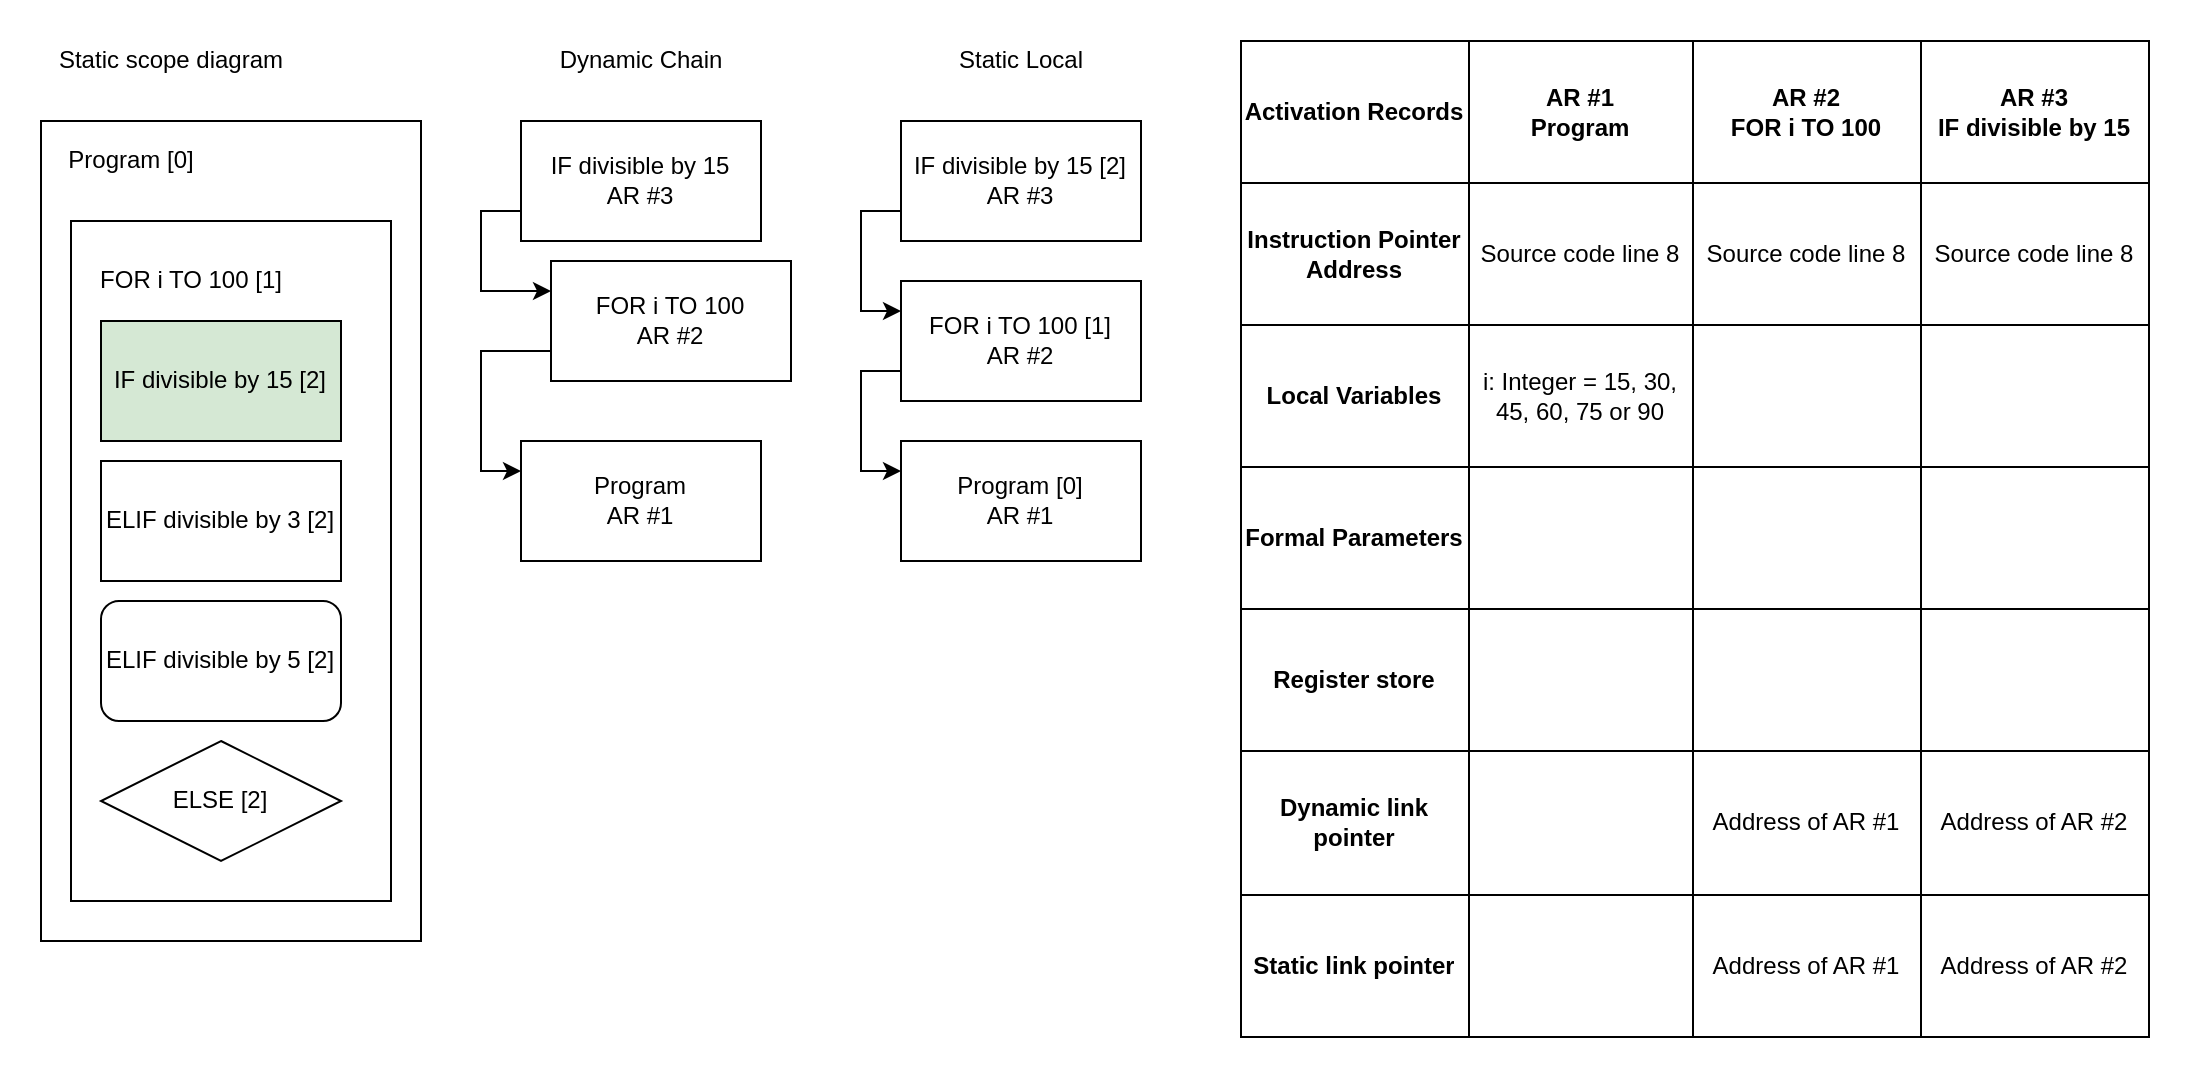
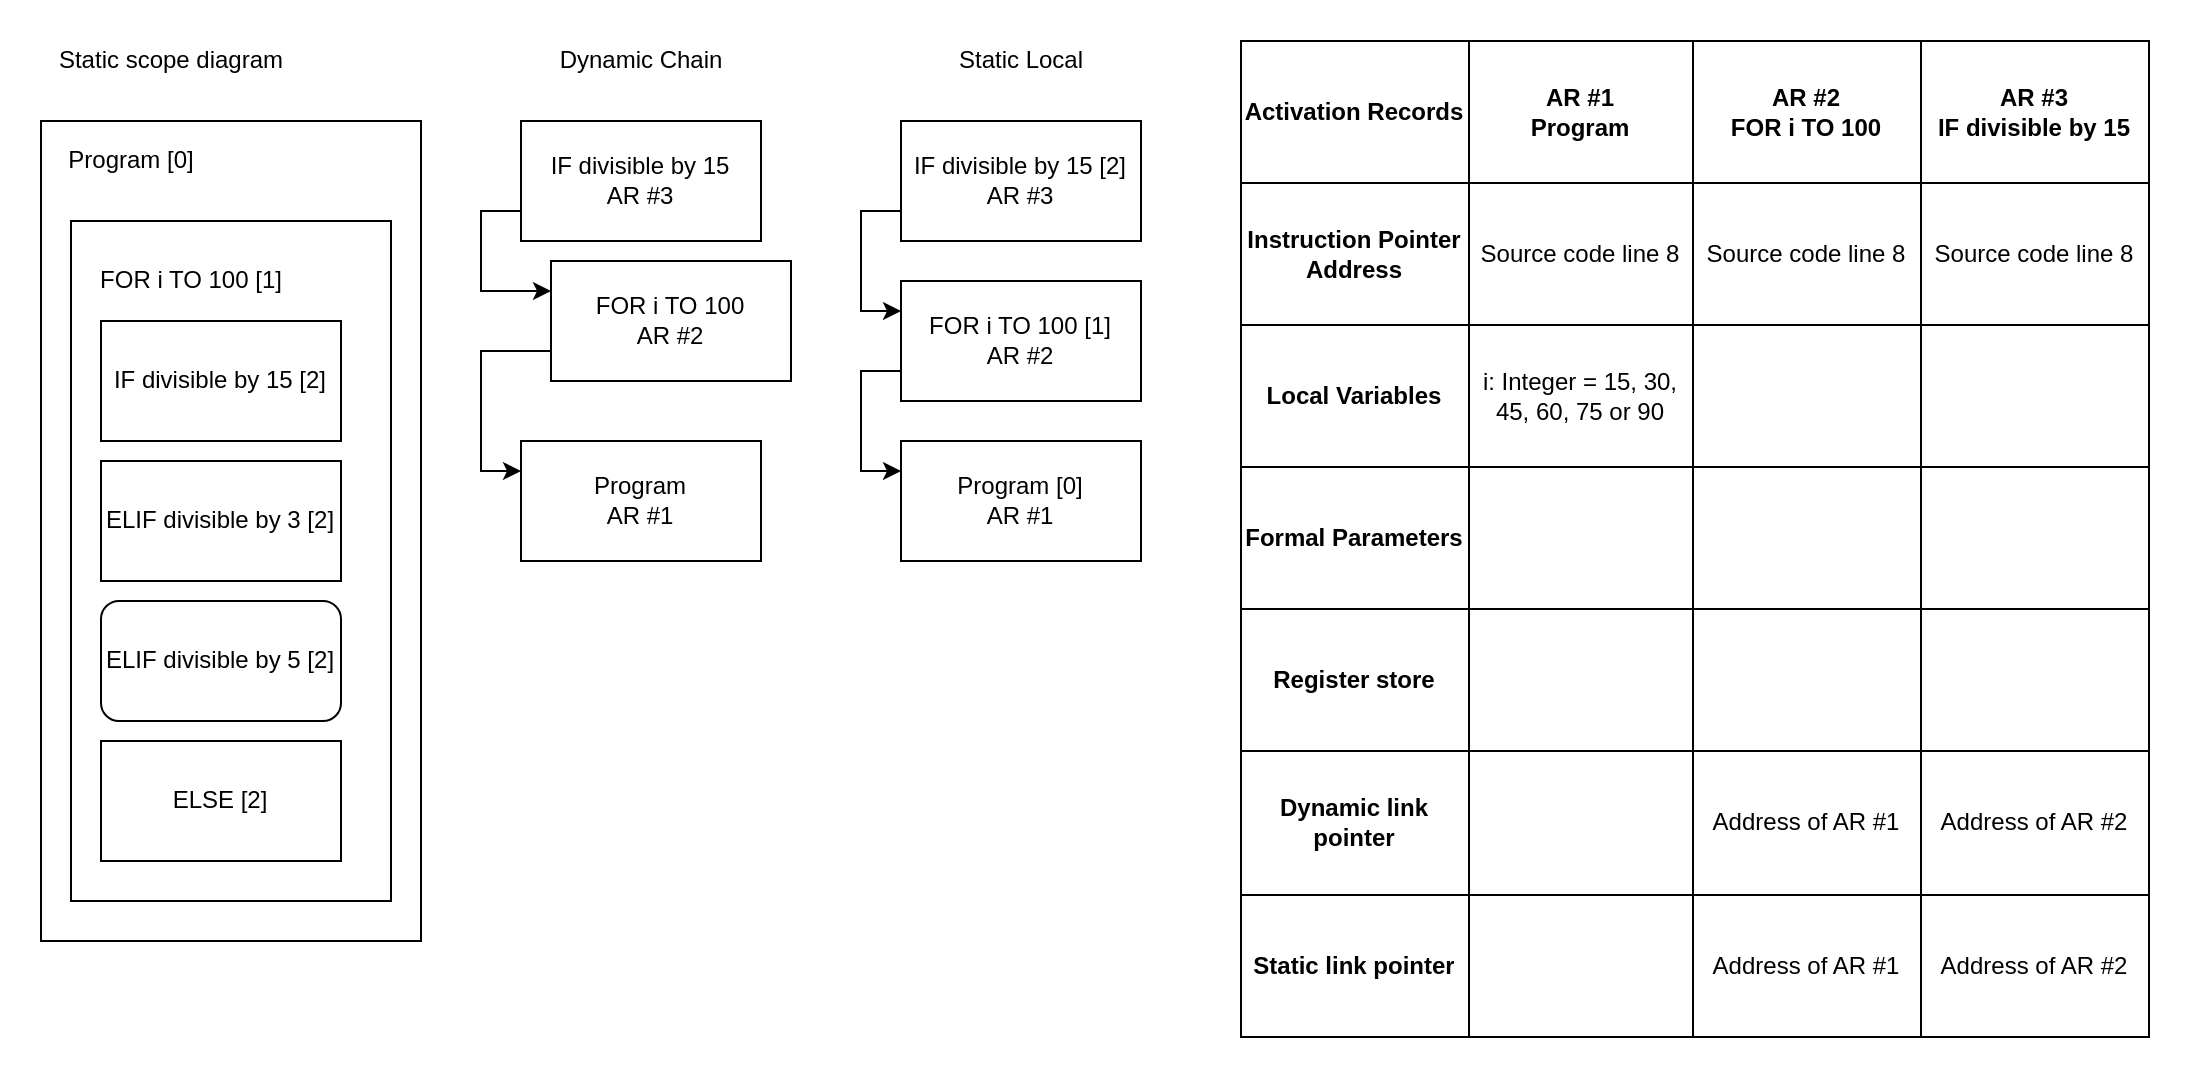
(221, 381) -> (221, 381)
(221, 801) -> (221, 801)
